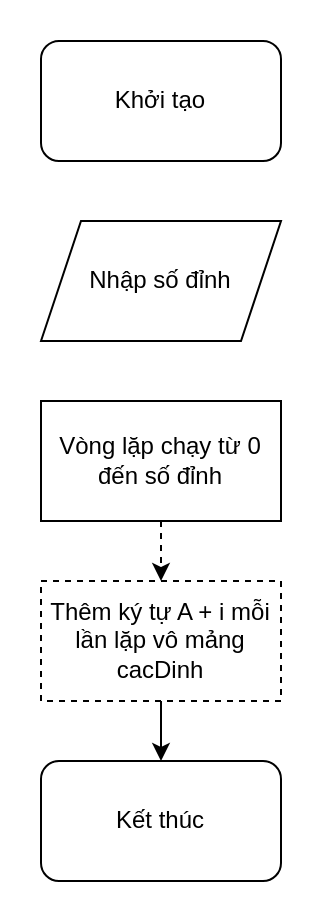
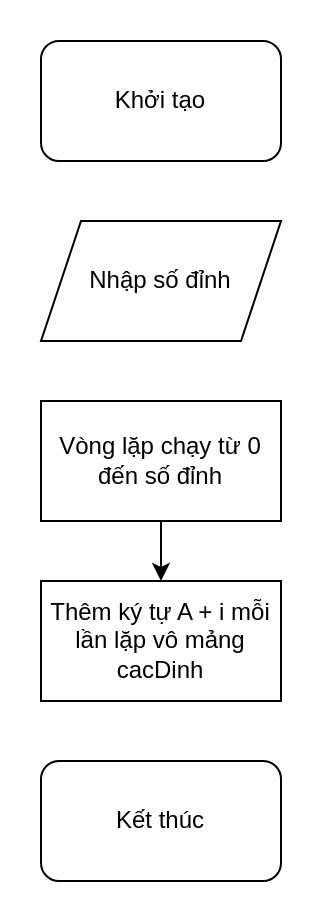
(161, 546) -> (161, 546)
(161, 641) -> (161, 641)
(161, 724) -> none
